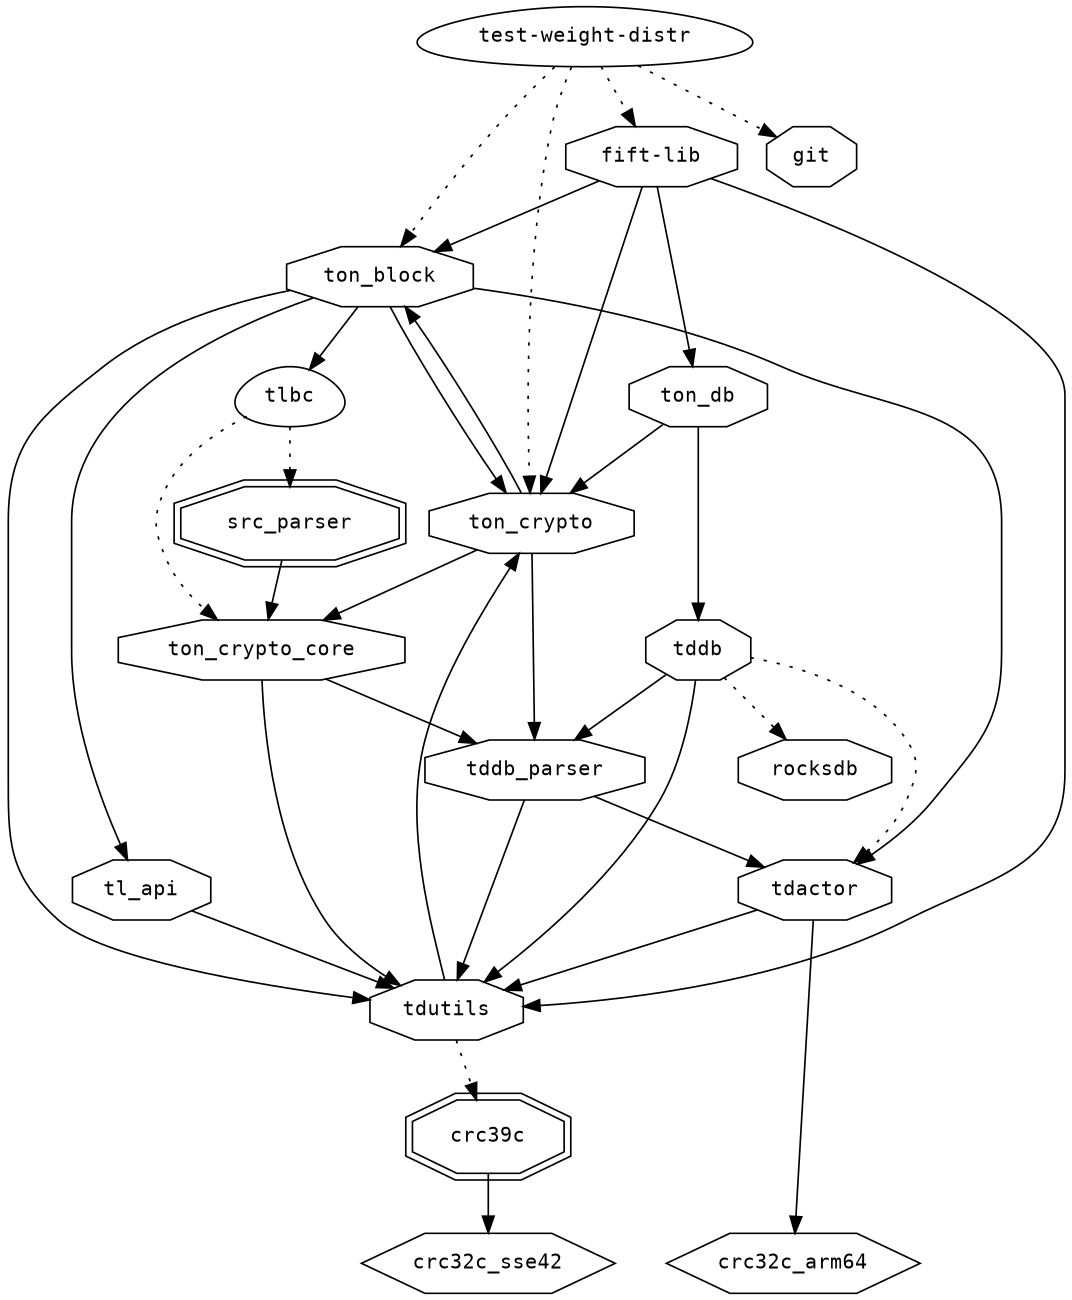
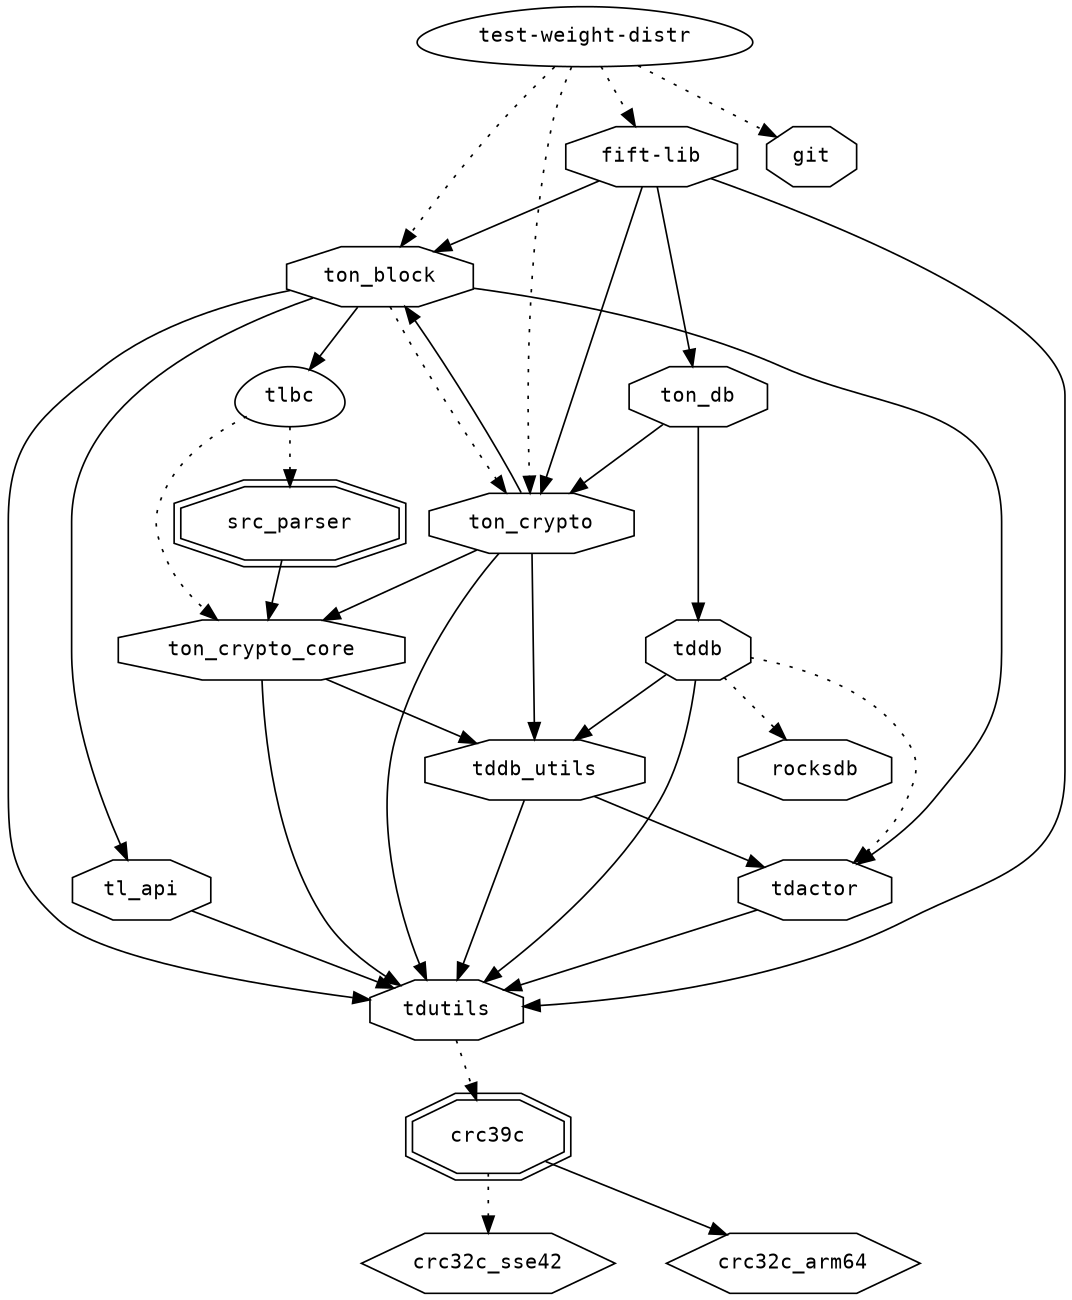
(441, 394) -> (441, 394)
(420, 765) -> (394, 747)
(535, 770) -> (535, 770)
(805, 1068) -> (628, 1195)
(488, 1195) -> (488, 1195)
